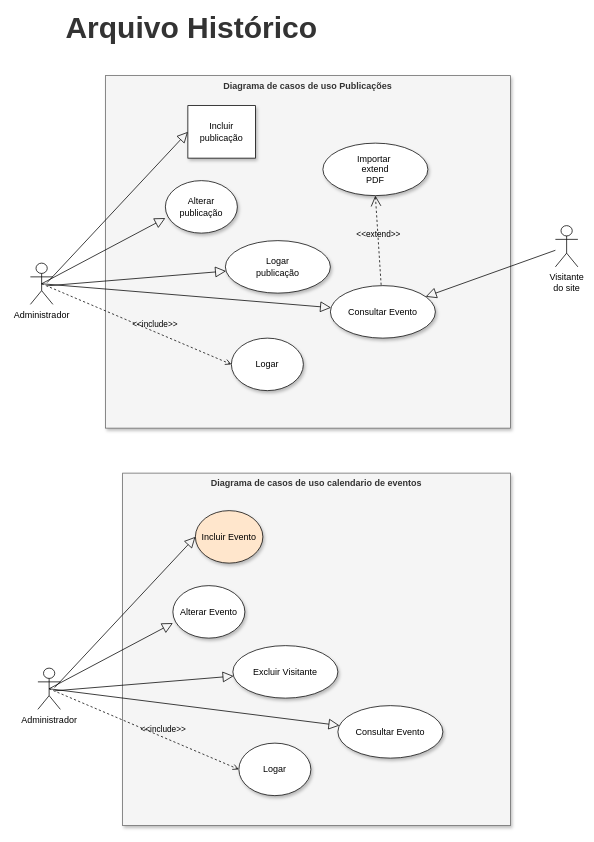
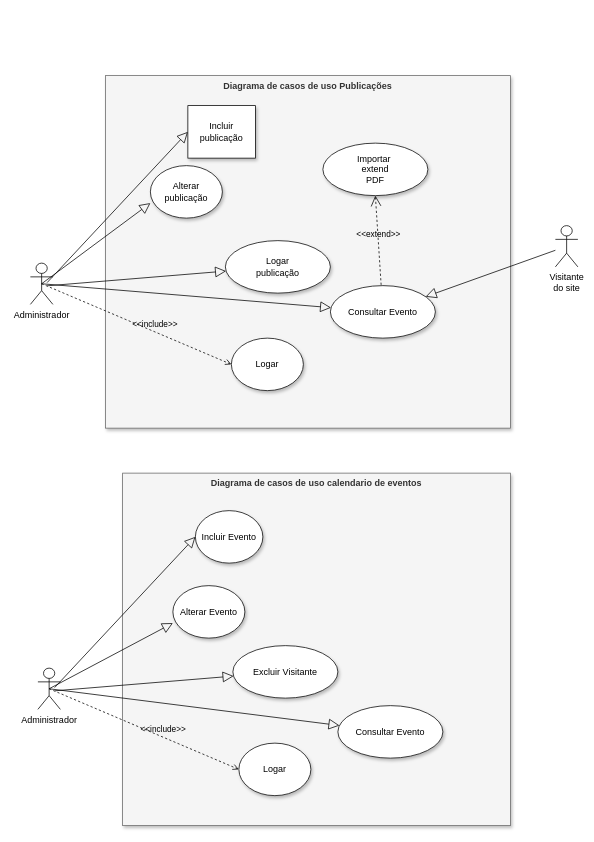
(192, 27) -> none
(201, 207) -> (186, 192)
(229, 537) -> (229, 537)
